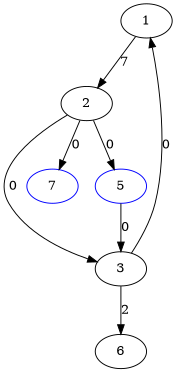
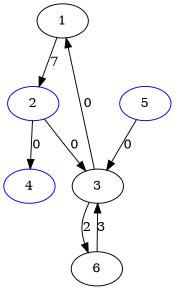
(87, 104) -> (33, 104)
(102, 141) -> none
(53, 186) -> (29, 186)
none -> (97, 232)
